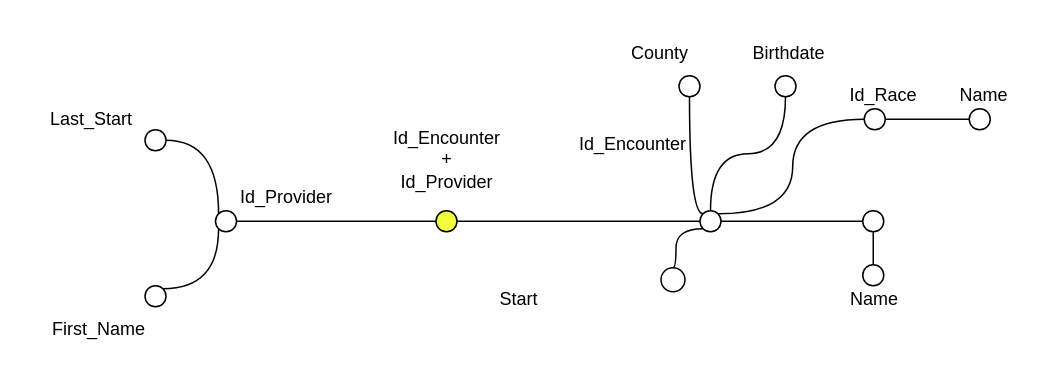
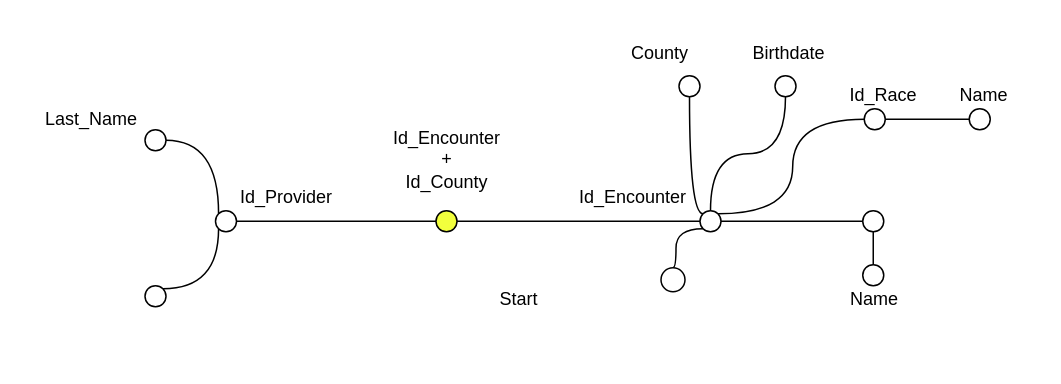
(92, 119) -> (92, 119)
(632, 145) -> (632, 197)
(447, 170) -> (447, 170)
(98, 329) -> none
